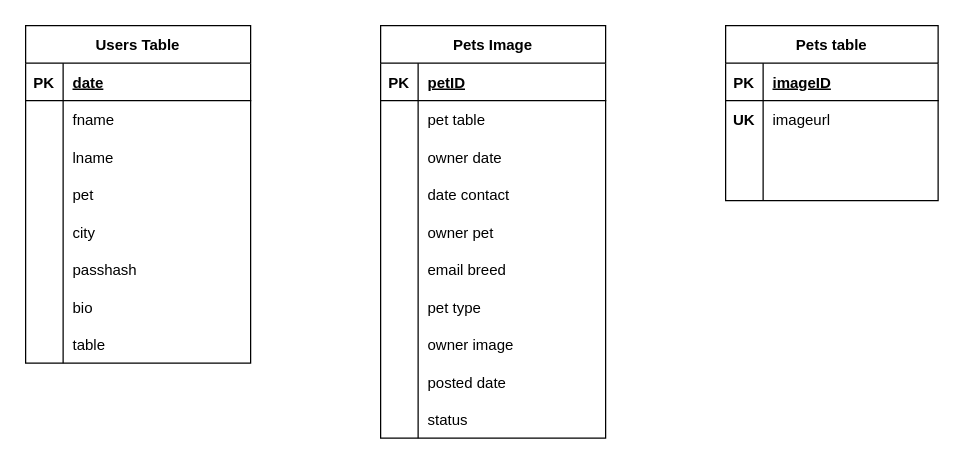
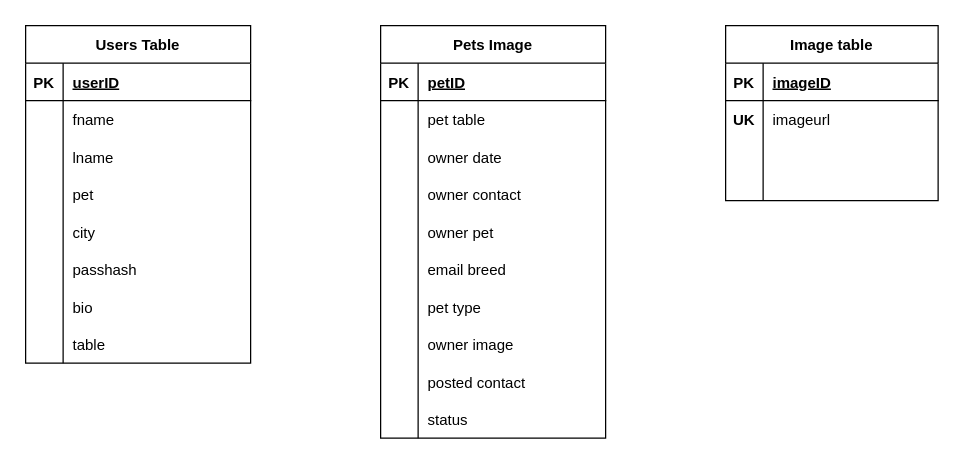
(831, 45) -> (831, 45)
(89, 83) -> (98, 83)
(476, 195) -> (480, 195)
(472, 383) -> (484, 383)
